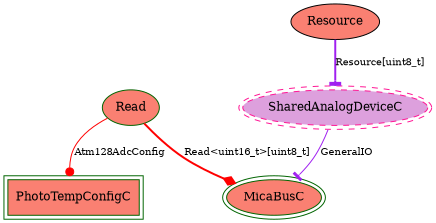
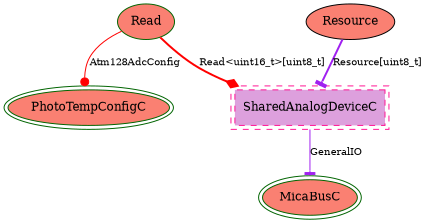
(335, 108) -> (310, 108)
(181, 156) -> (191, 63)
(74, 198) -> (89, 108)
